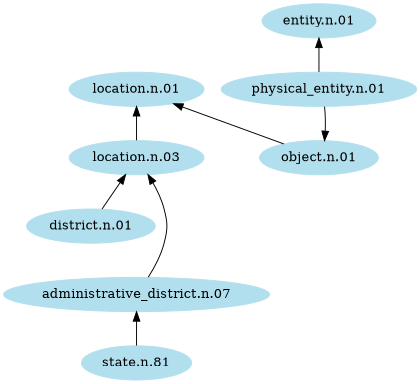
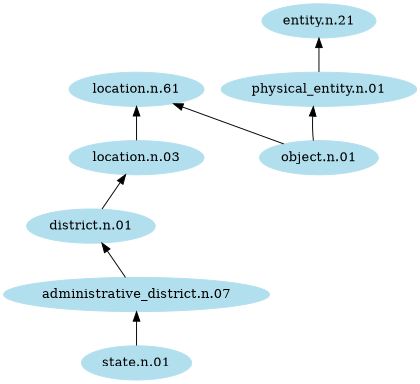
(319, 21) -> (319, 21)
(137, 89) -> (137, 89)
(325, 119) -> (313, 128)
(167, 231) -> (116, 264)
(137, 363) -> (137, 363)
